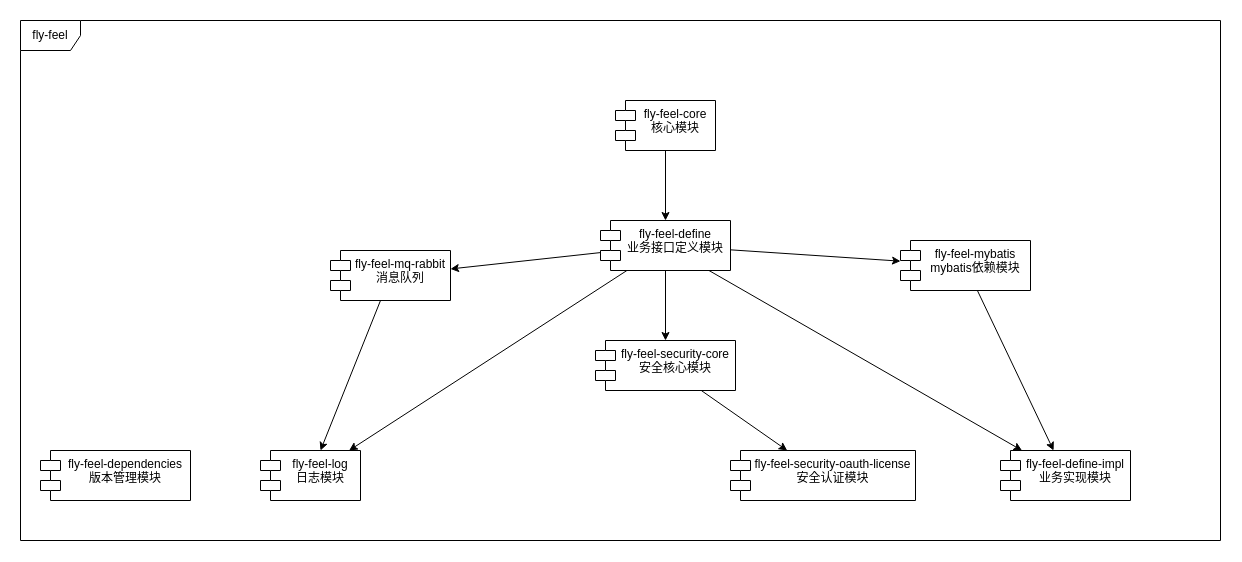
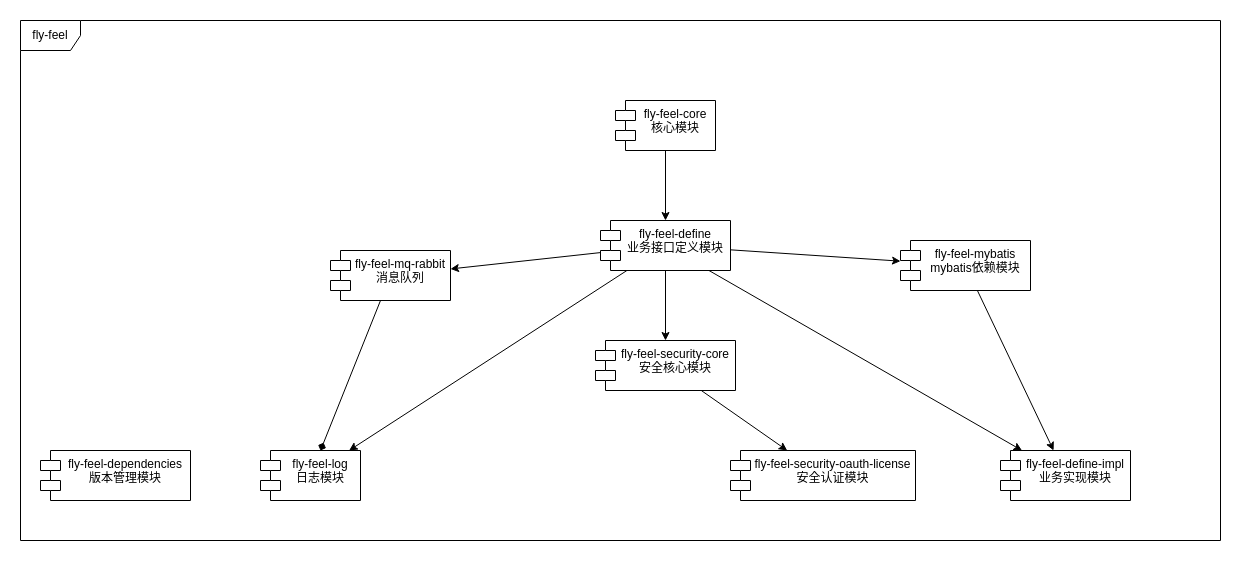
(324, 443) -> (324, 442)
